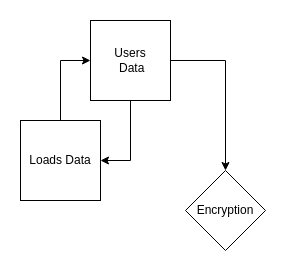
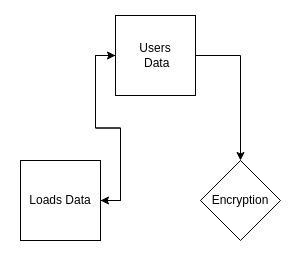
(131, 61) -> (156, 56)
(61, 161) -> (61, 201)
(226, 211) -> (241, 201)
